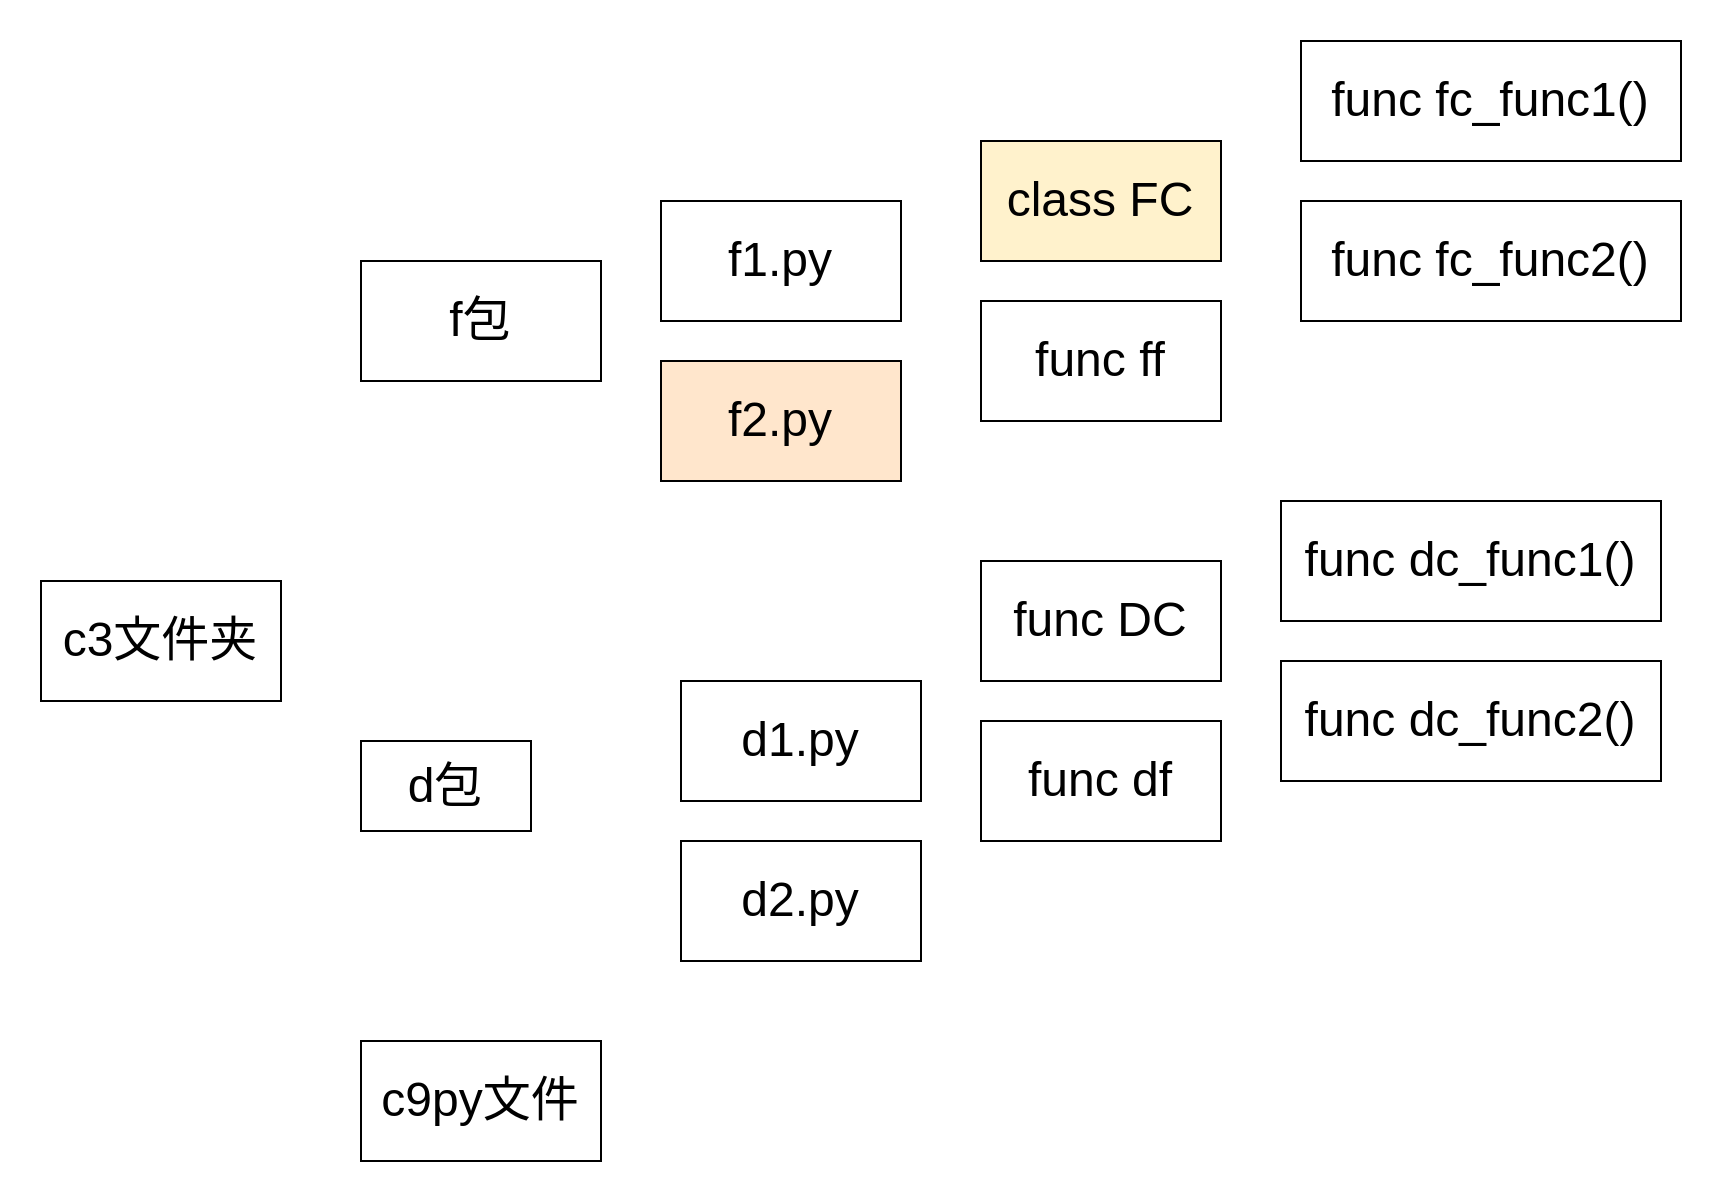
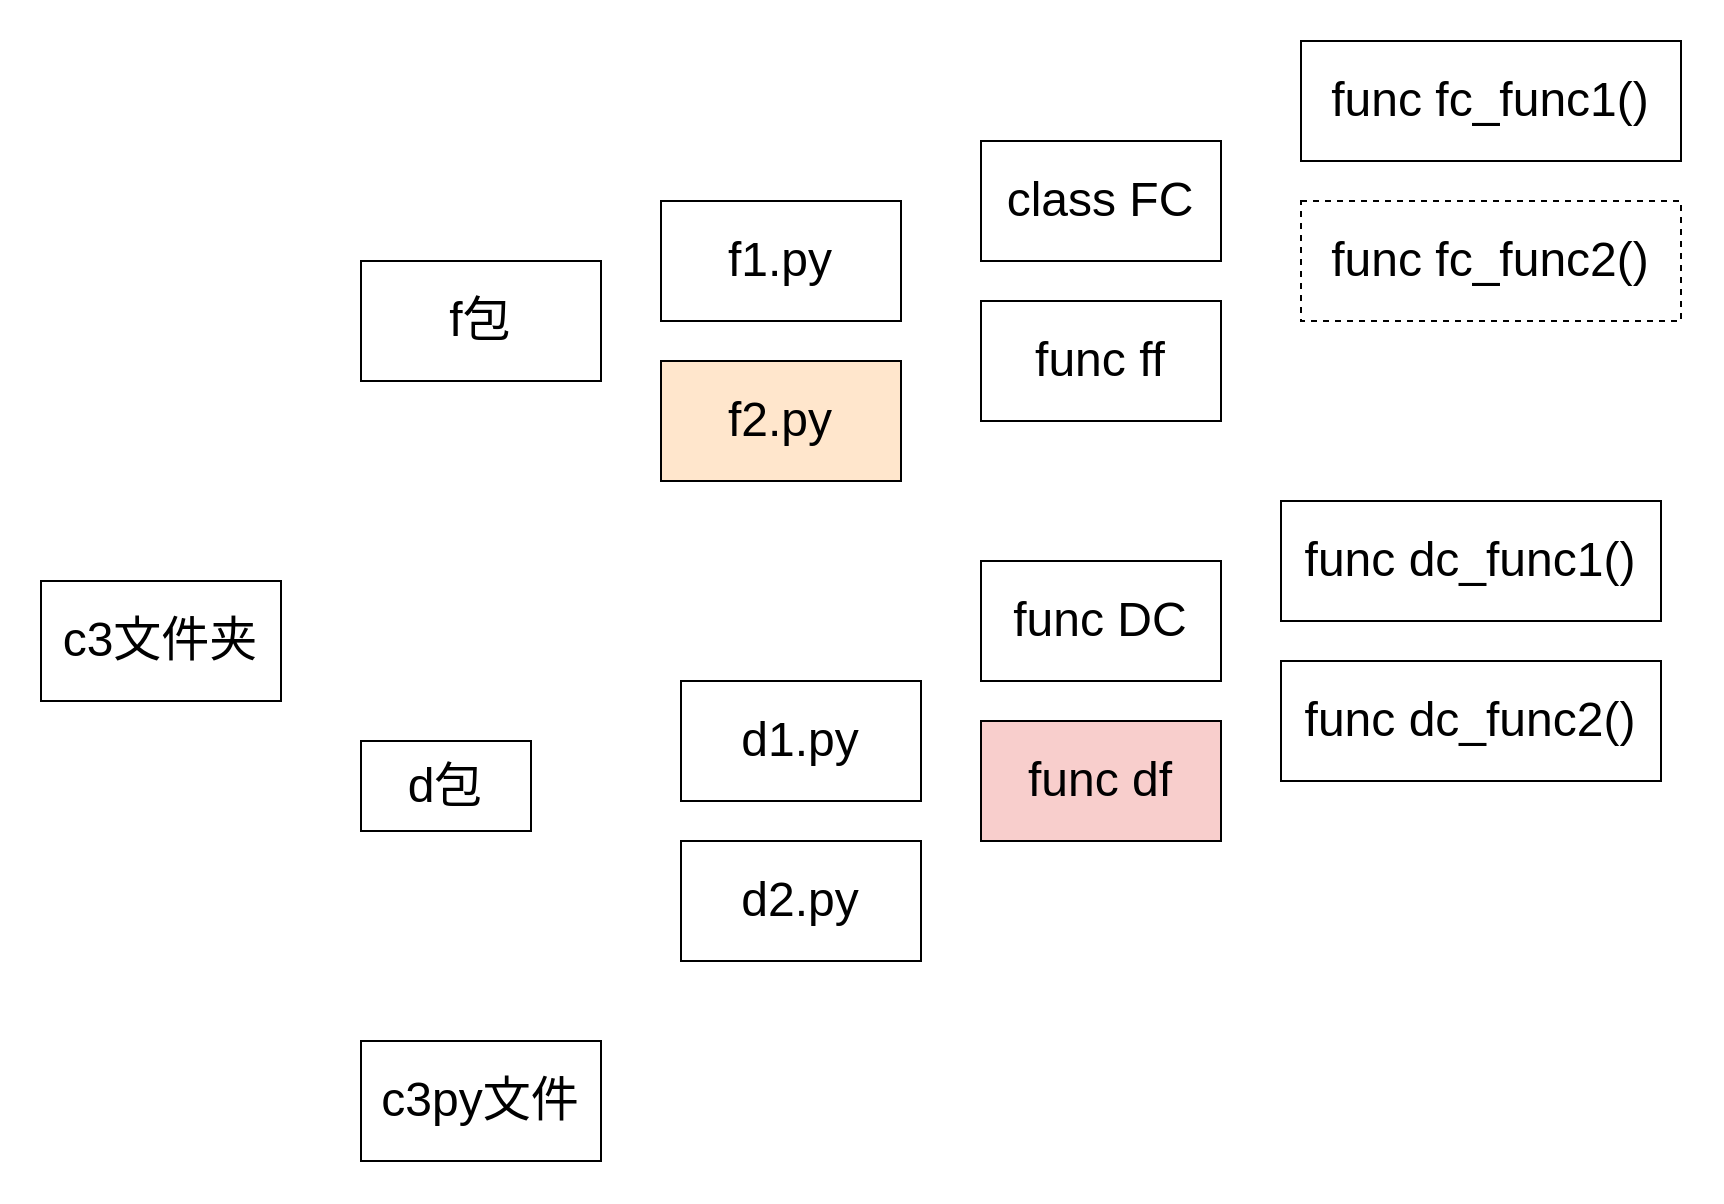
(1101, 201) -> (1101, 201)
(1491, 261) -> (1491, 261)
(1101, 781) -> (1101, 781)
(481, 1101) -> (481, 1101)
